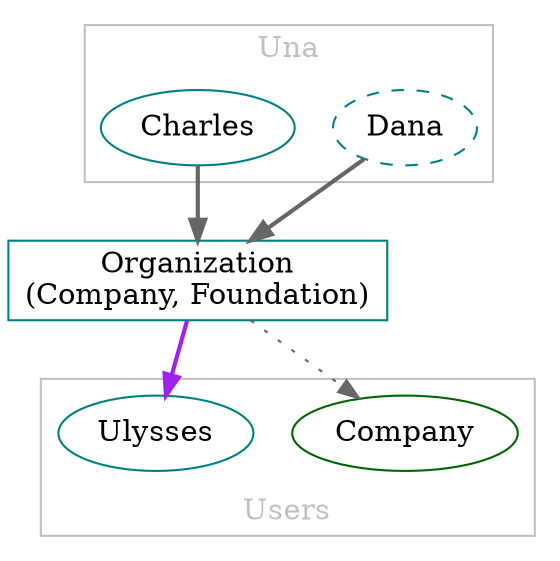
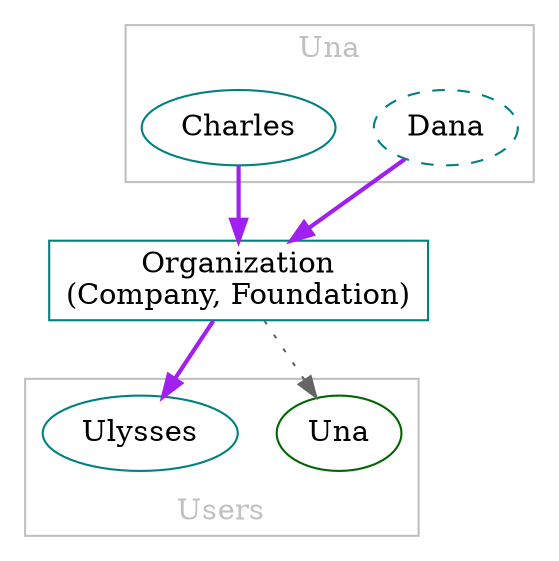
(198, 195) -> (239, 195)
(313, 195) -> (354, 195)
(405, 433) -> (339, 433)
